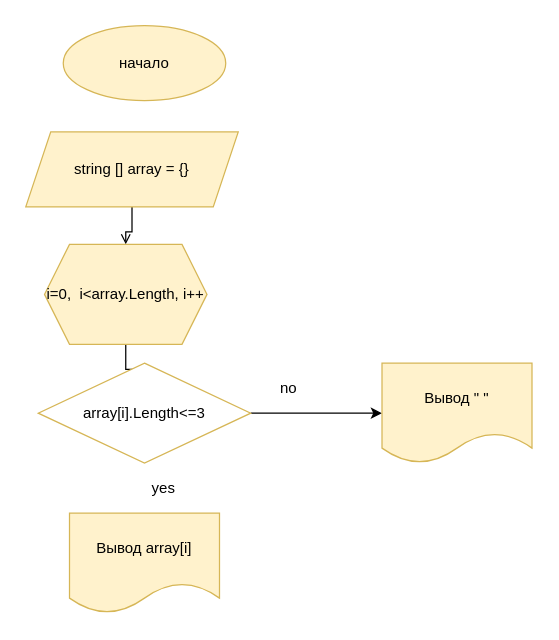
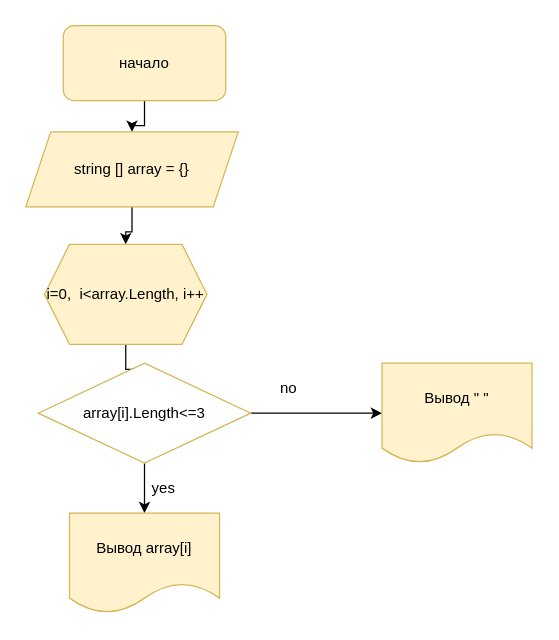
(144, 63) -> (144, 63)
none -> (144, 120)
(126, 232) -> (128, 232)
none -> (144, 484)
